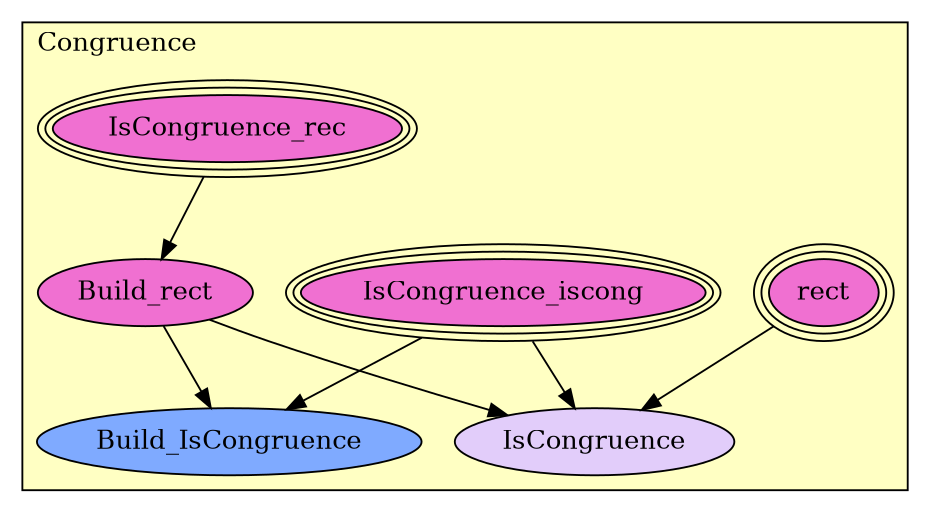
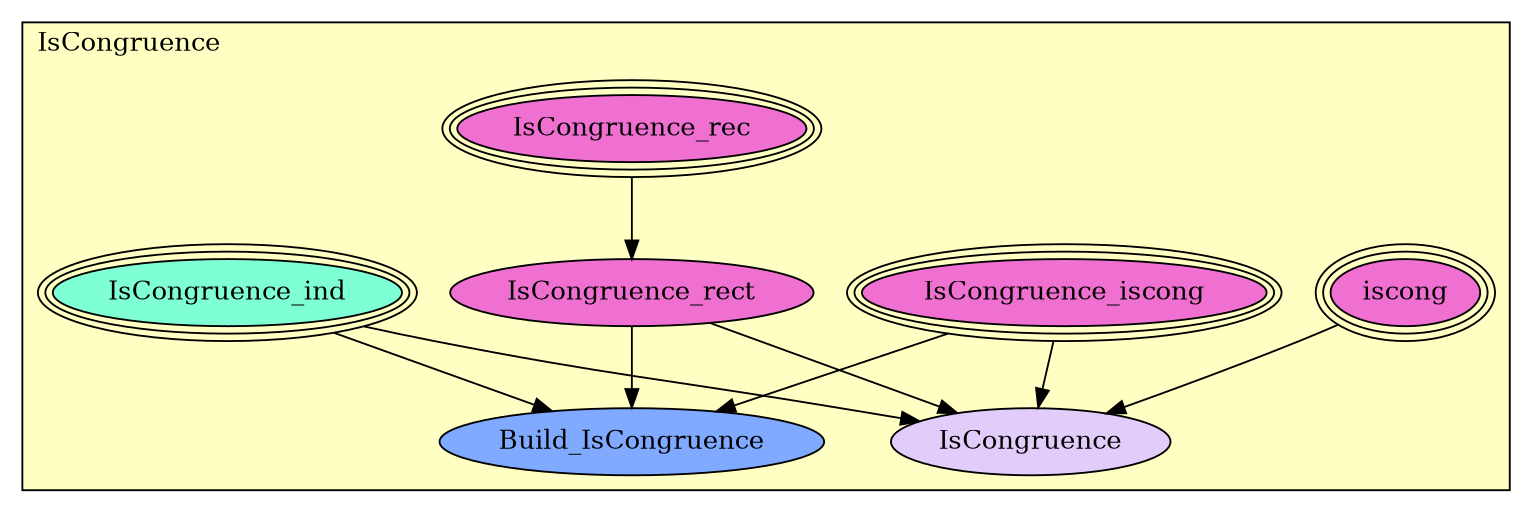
(117, 44) -> (130, 44)
(145, 293) -> (632, 293)
none -> (227, 293)
(824, 293) -> (1405, 293)
